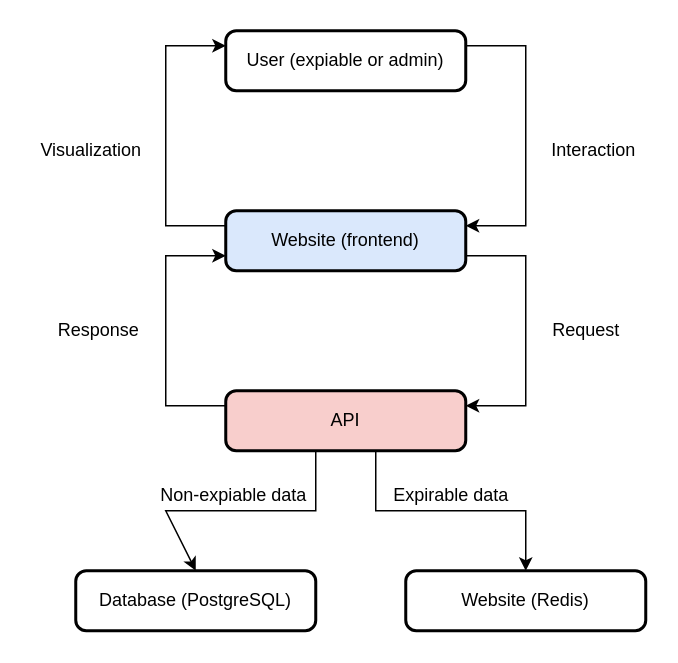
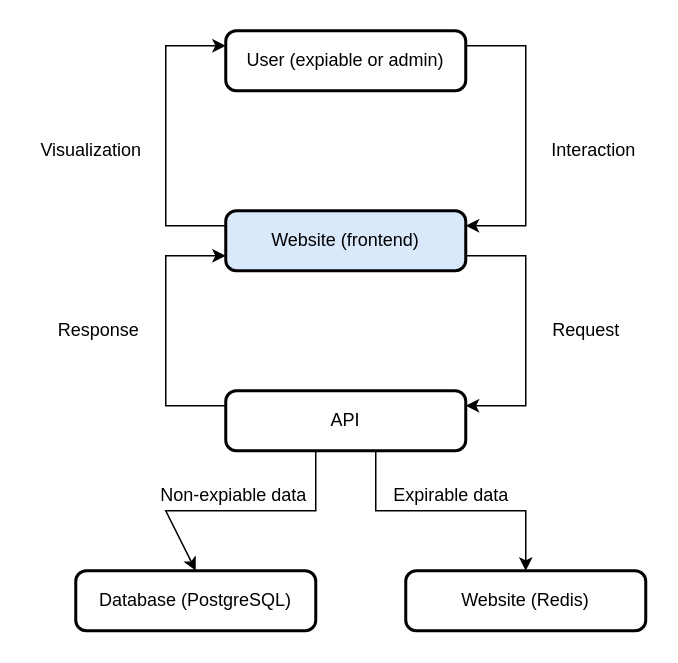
(346, 421) -> (346, 421)
